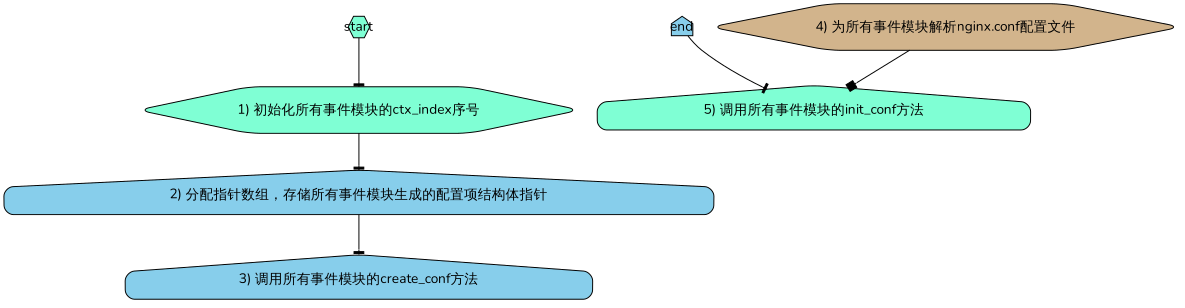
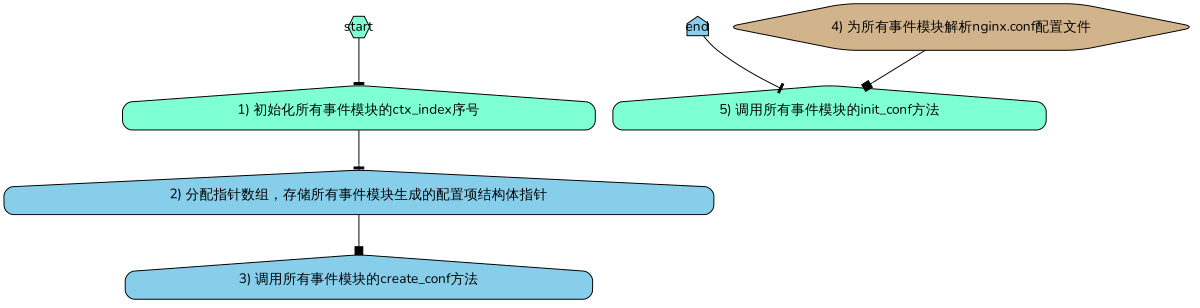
(359, 110) -> (359, 110)
(359, 232) -> (359, 230)
